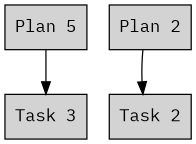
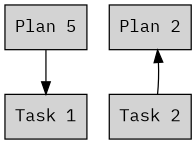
(142, 66) -> (159, 78)
(46, 117) -> (46, 117)
